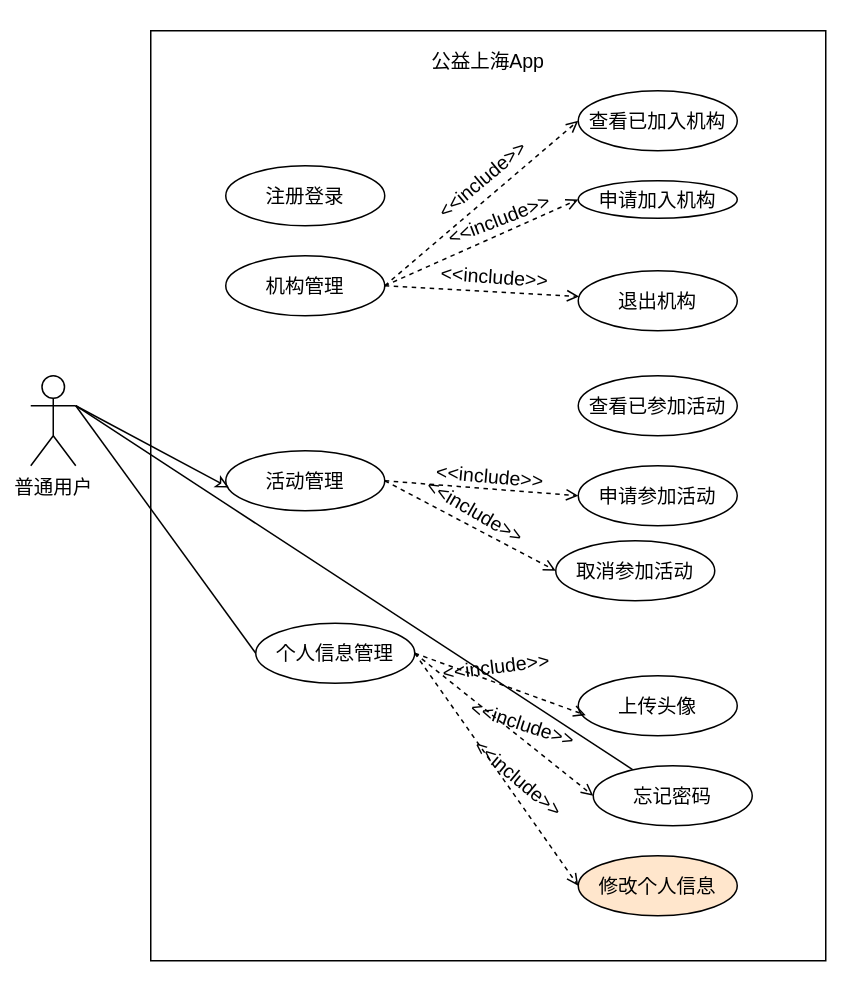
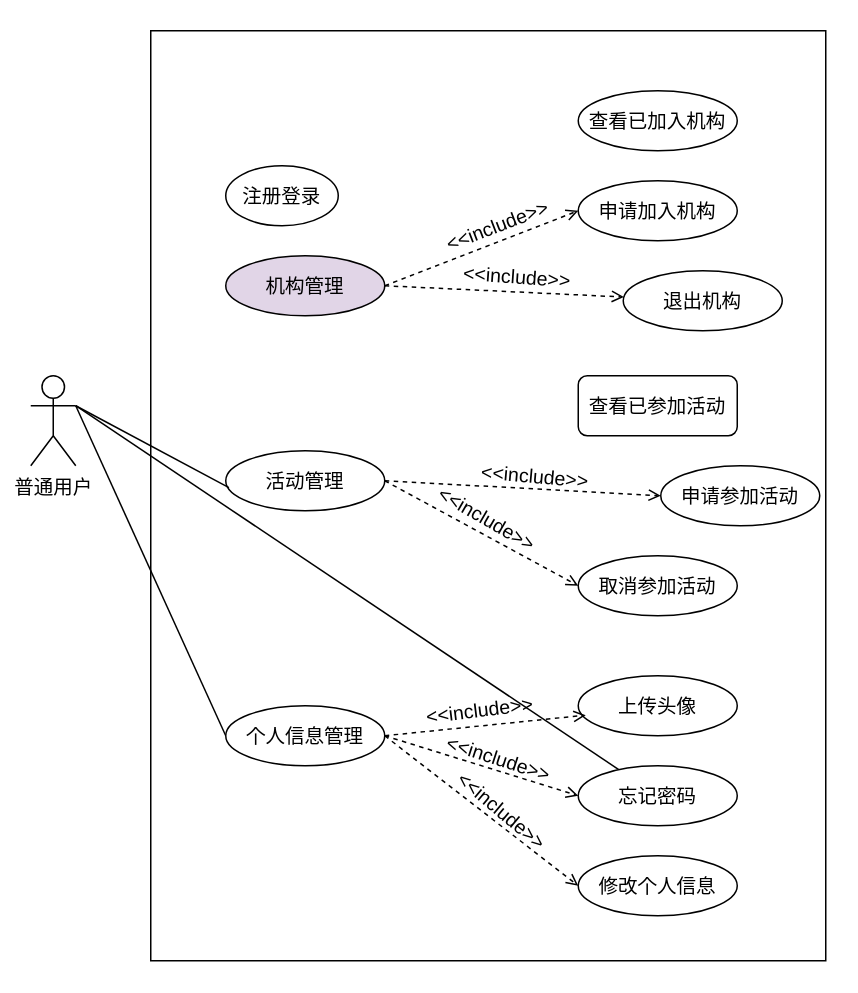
(488, 61) -> none
(305, 196) -> (282, 196)
(658, 200) -> (658, 211)
(484, 201) -> none
(305, 286) -> (305, 286)
(658, 301) -> (703, 301)
(658, 406) -> (658, 406)
(219, 482) -> (221, 483)
(658, 496) -> (740, 496)
(635, 571) -> (658, 586)
(335, 653) -> (305, 736)
(673, 796) -> (658, 796)
(658, 886) -> (658, 886)
